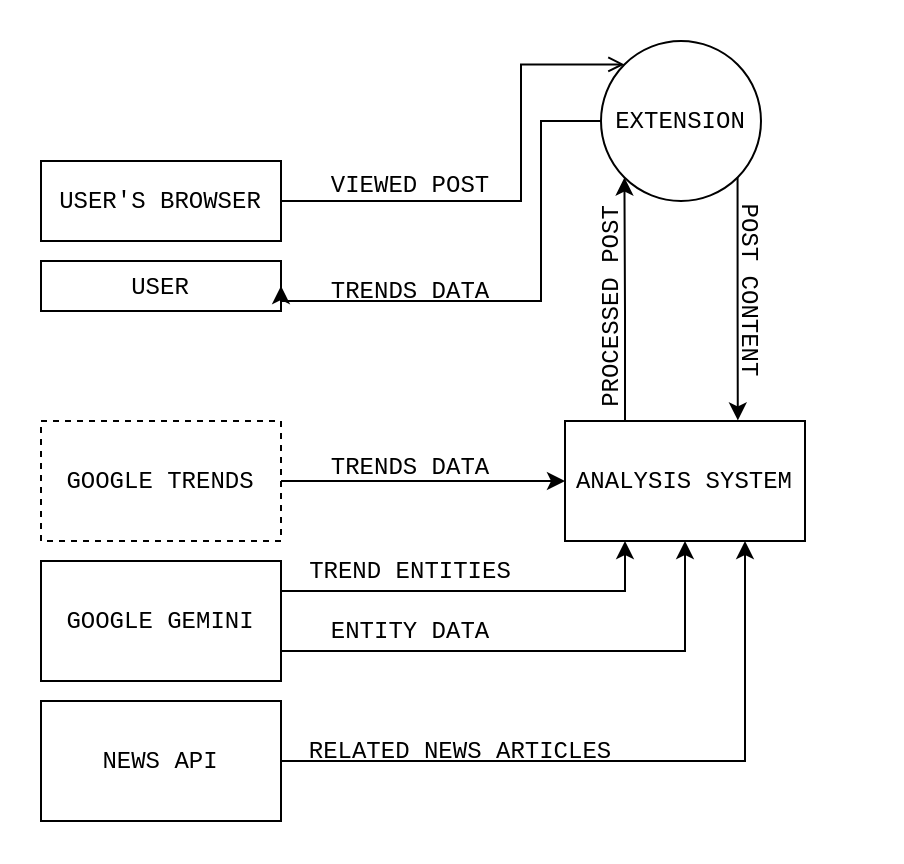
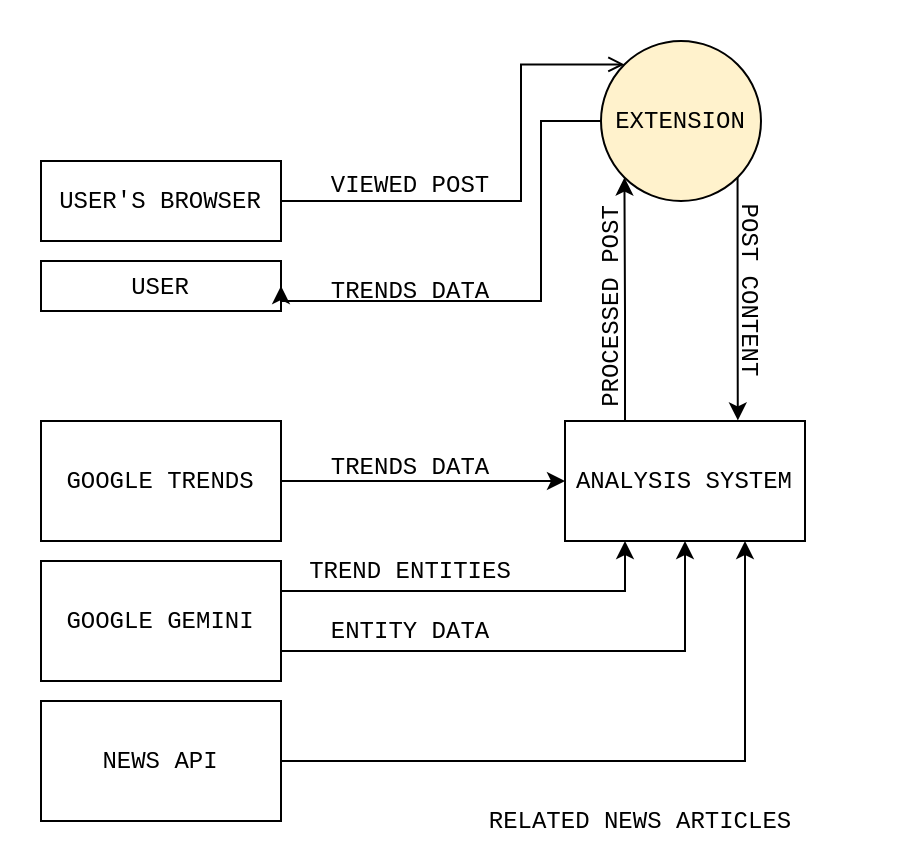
(681, 121) -> (681, 121)
(161, 481) -> (161, 481)
(461, 751) -> (641, 821)
